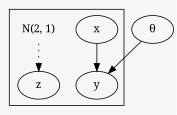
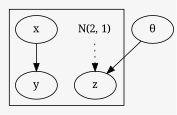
(129, 53) -> (129, 53)
